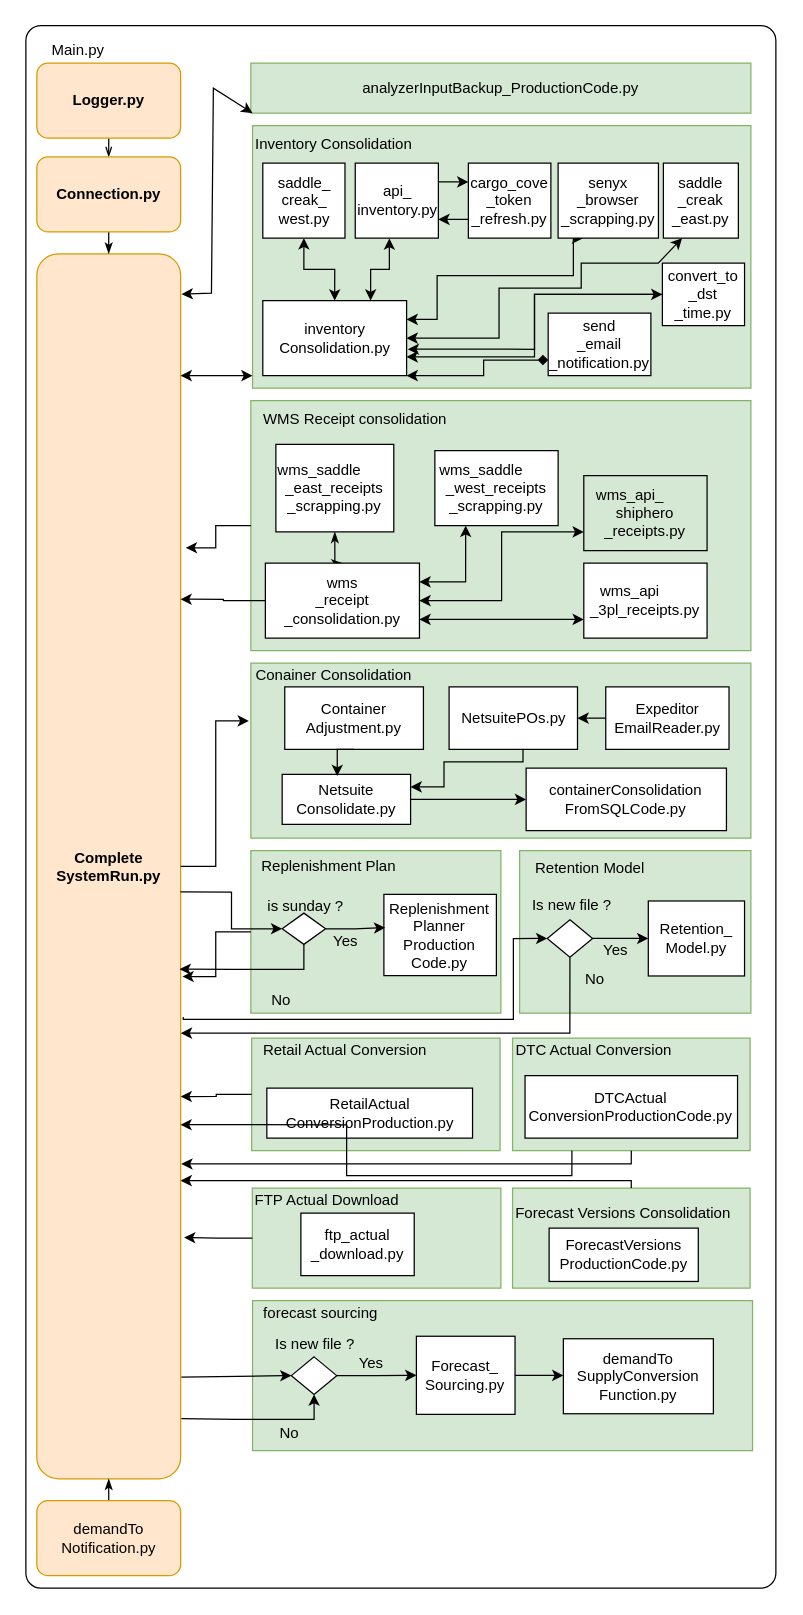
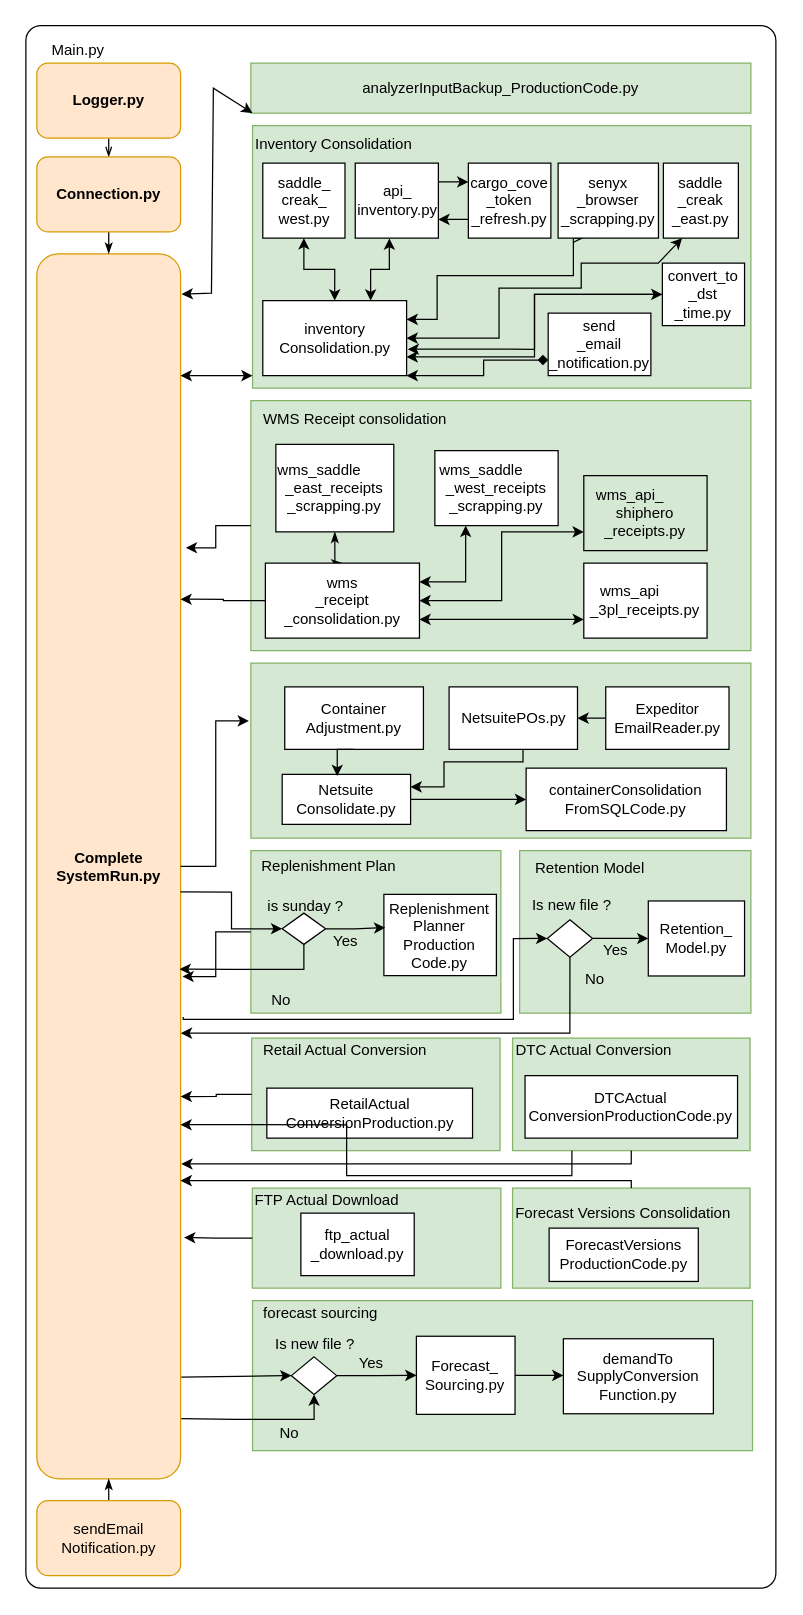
(573, 240) -> (574, 238)
(334, 675) -> none
(109, 1538) -> (109, 1538)
